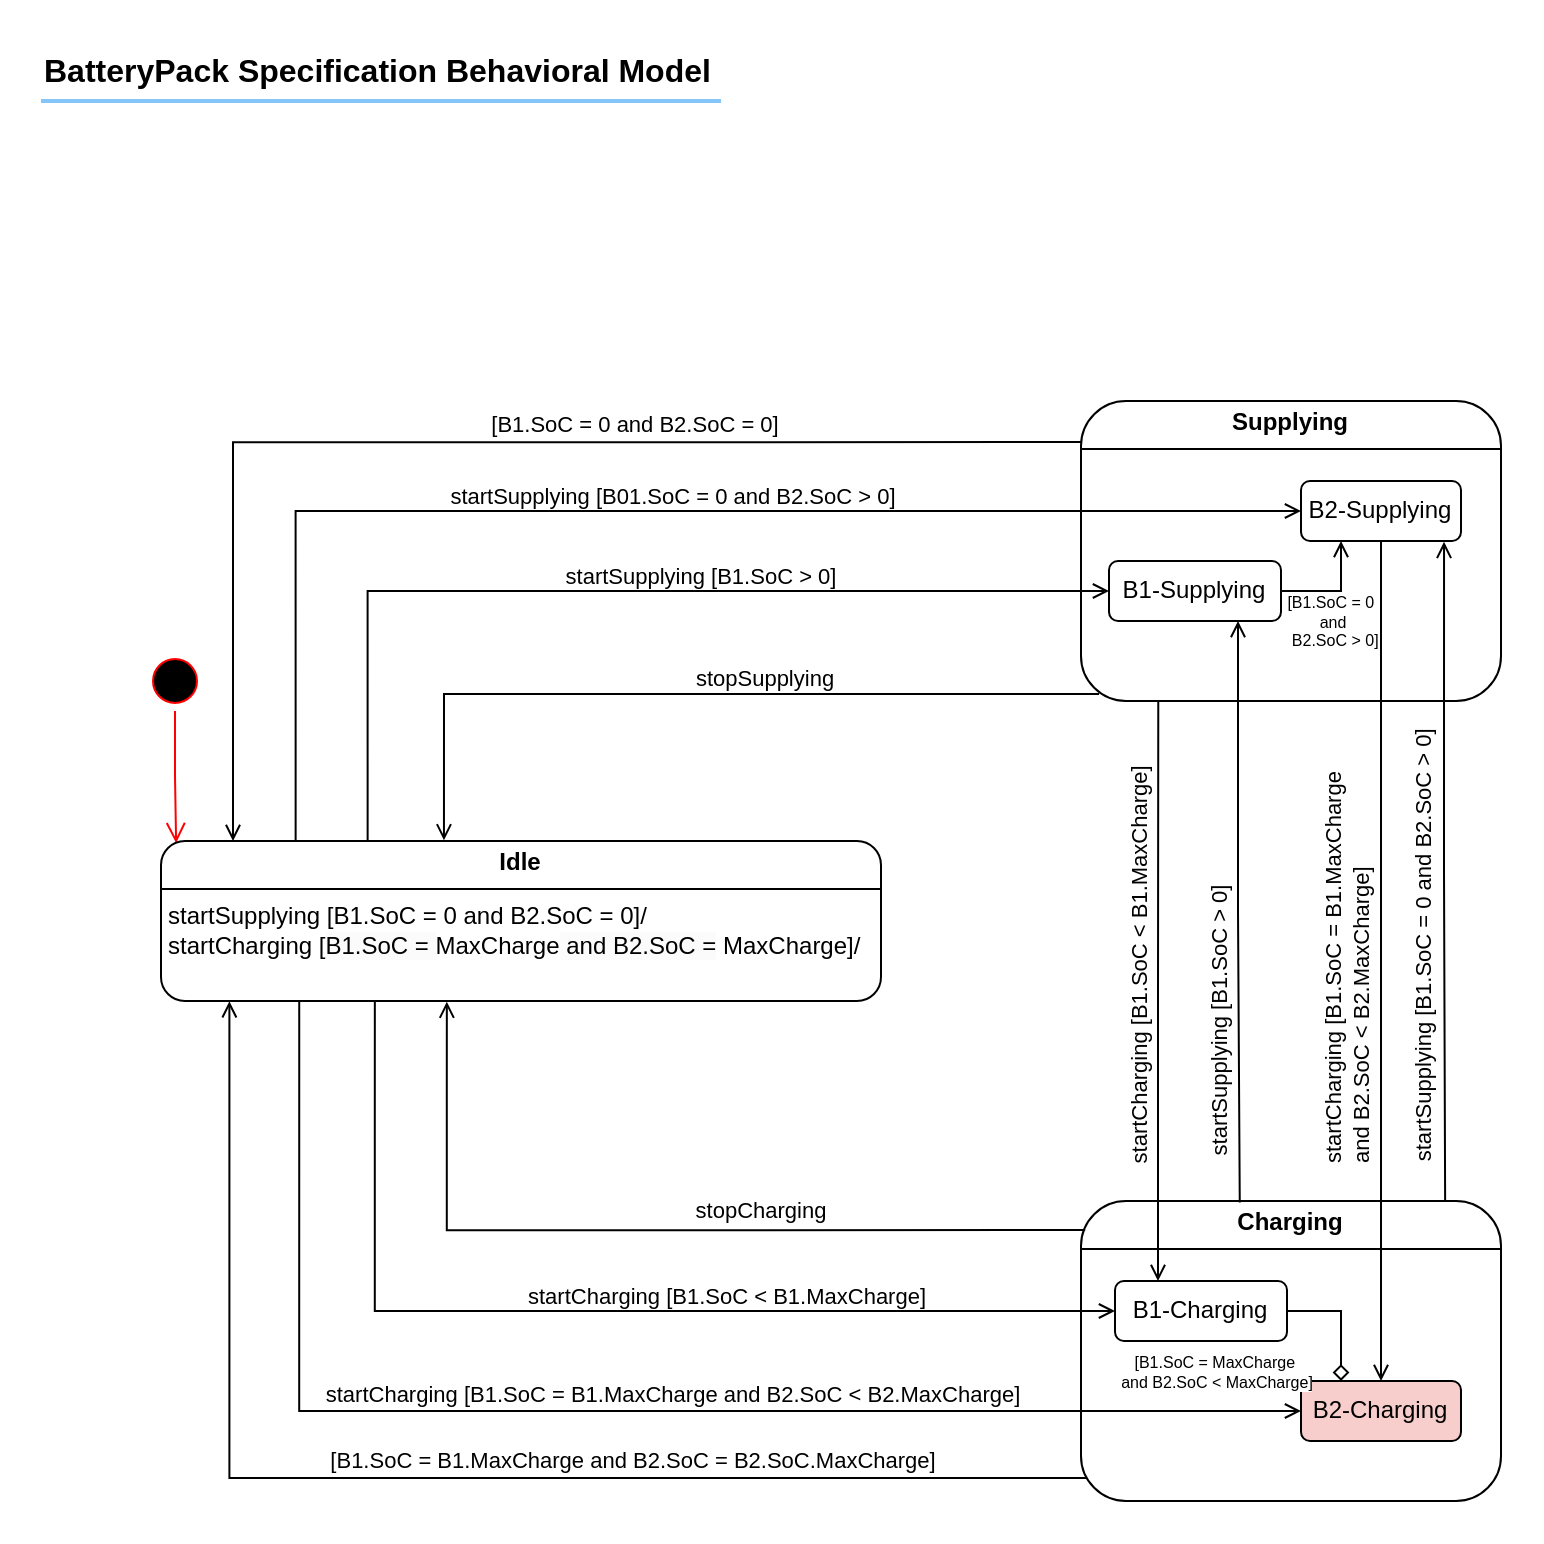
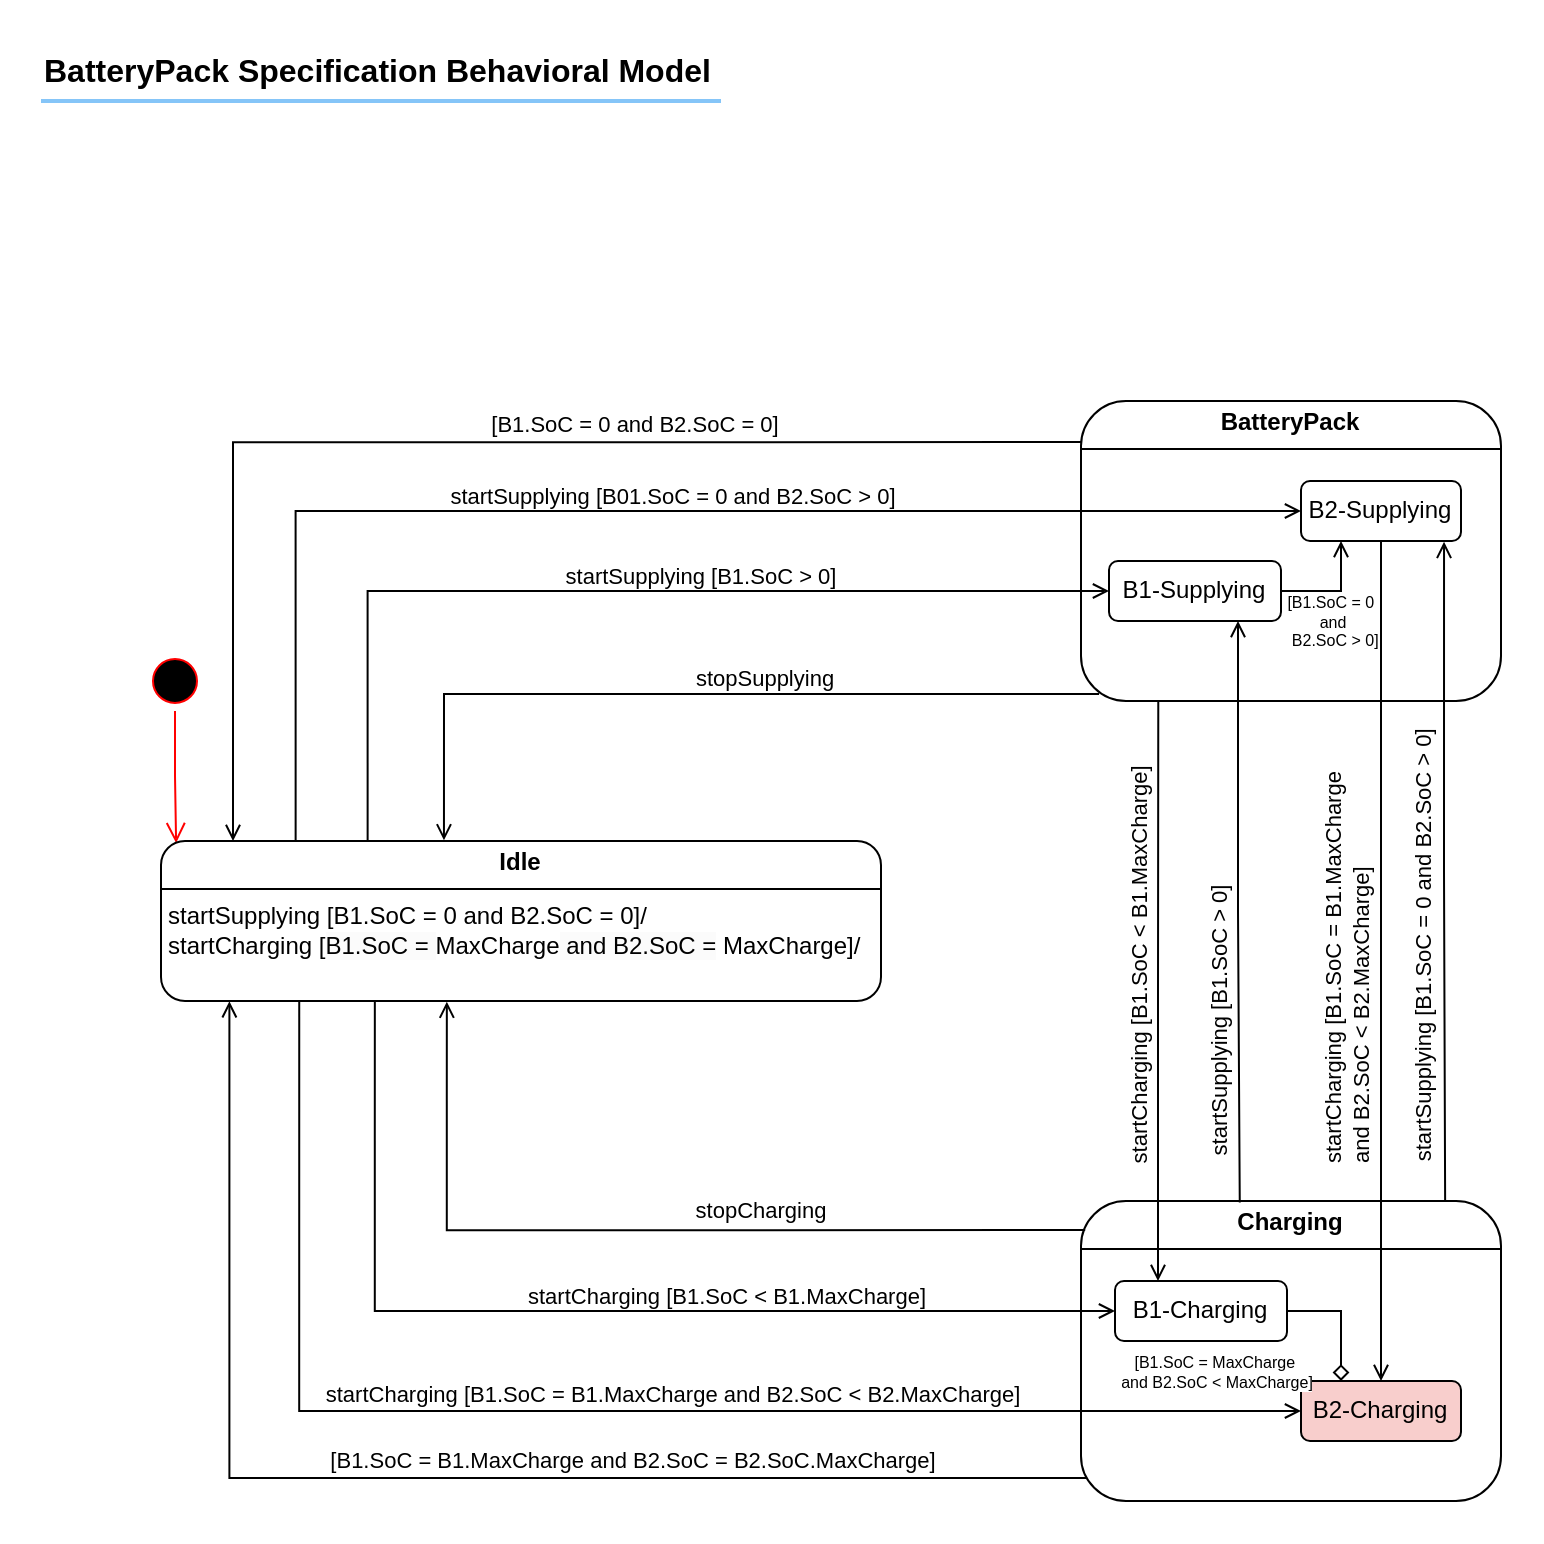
(1135, 415) -> (1155, 415)
